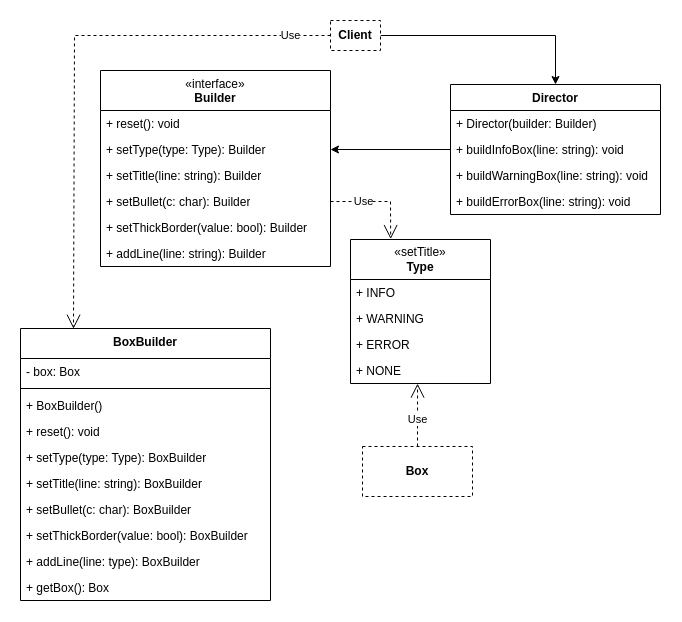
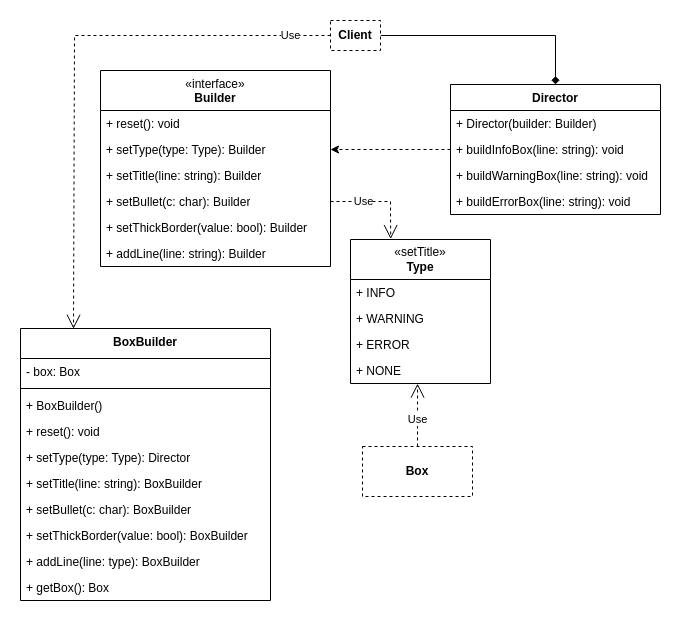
(556, 76) -> (556, 75)
(393, 150) -> (393, 150)
(126, 459) -> (121, 459)
